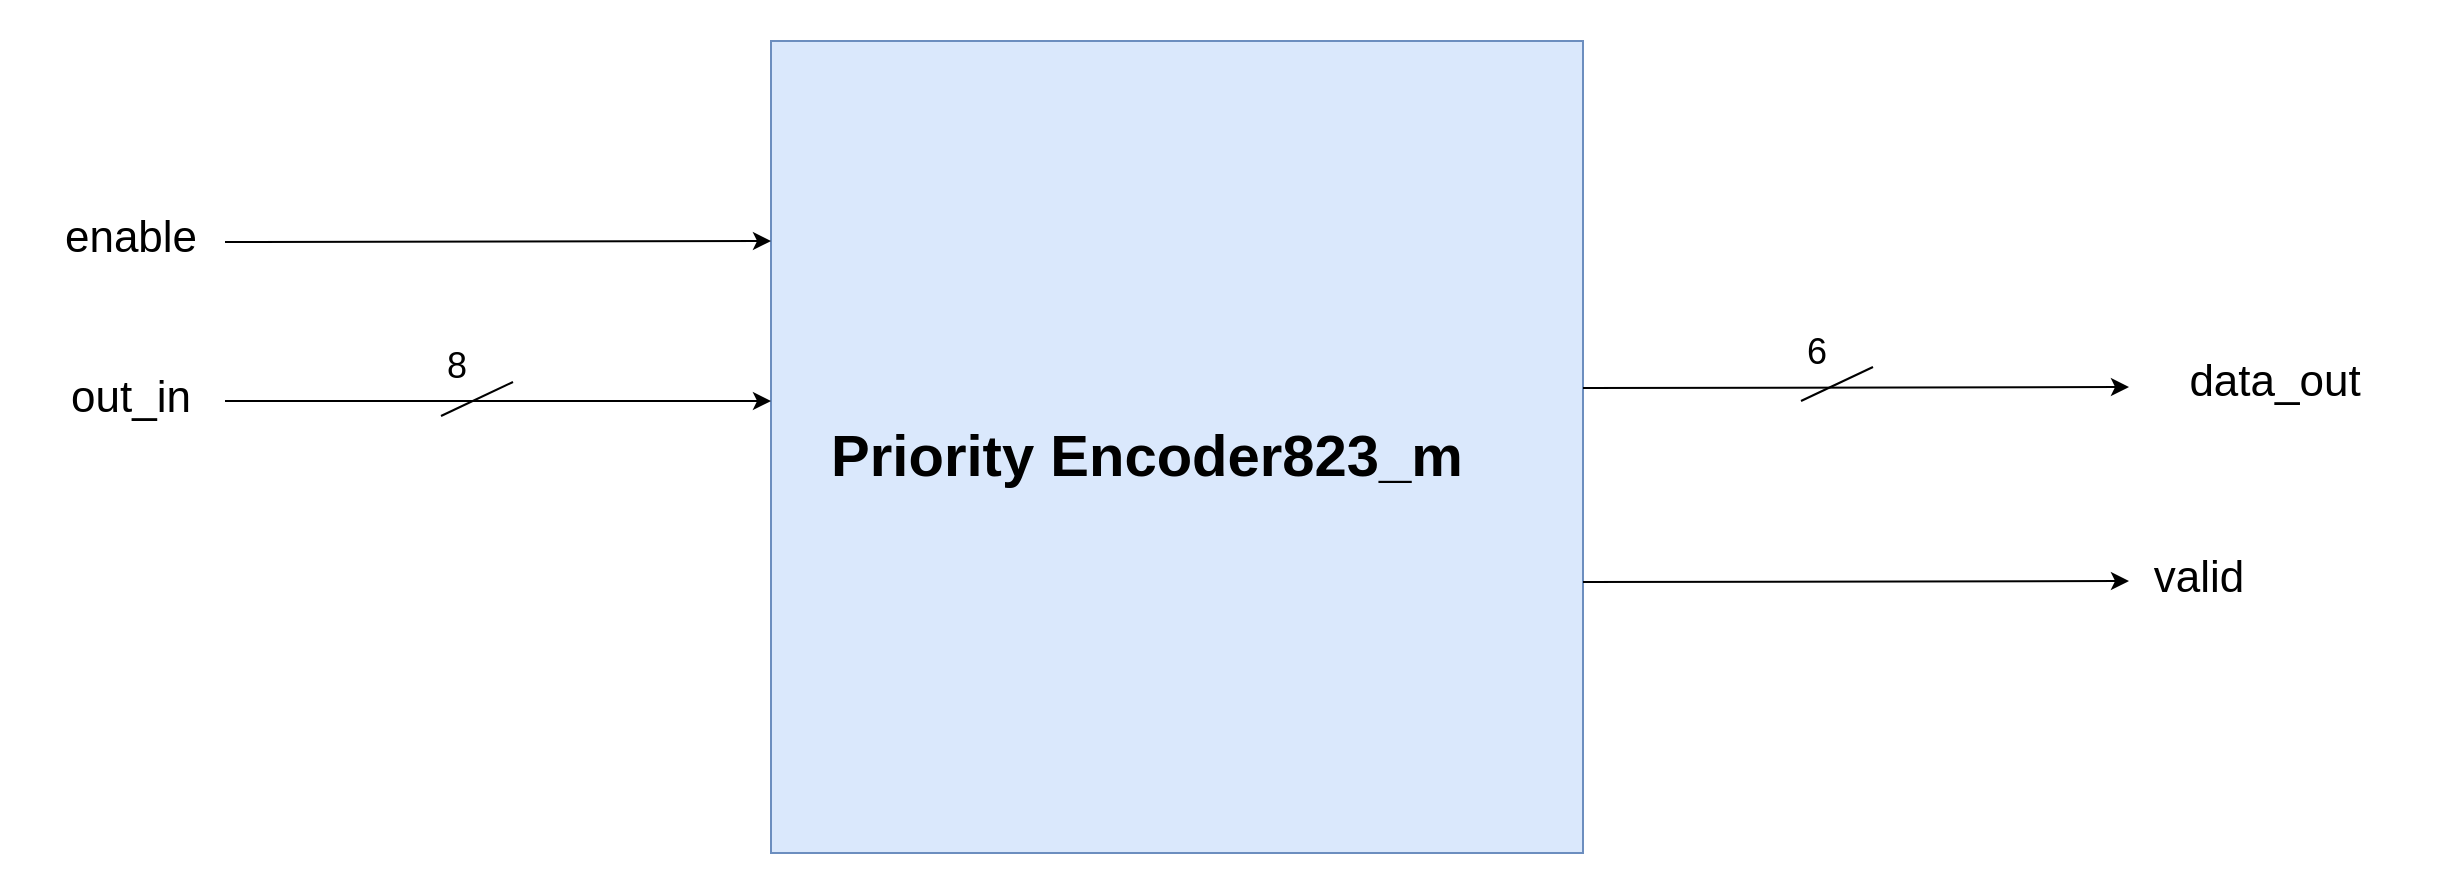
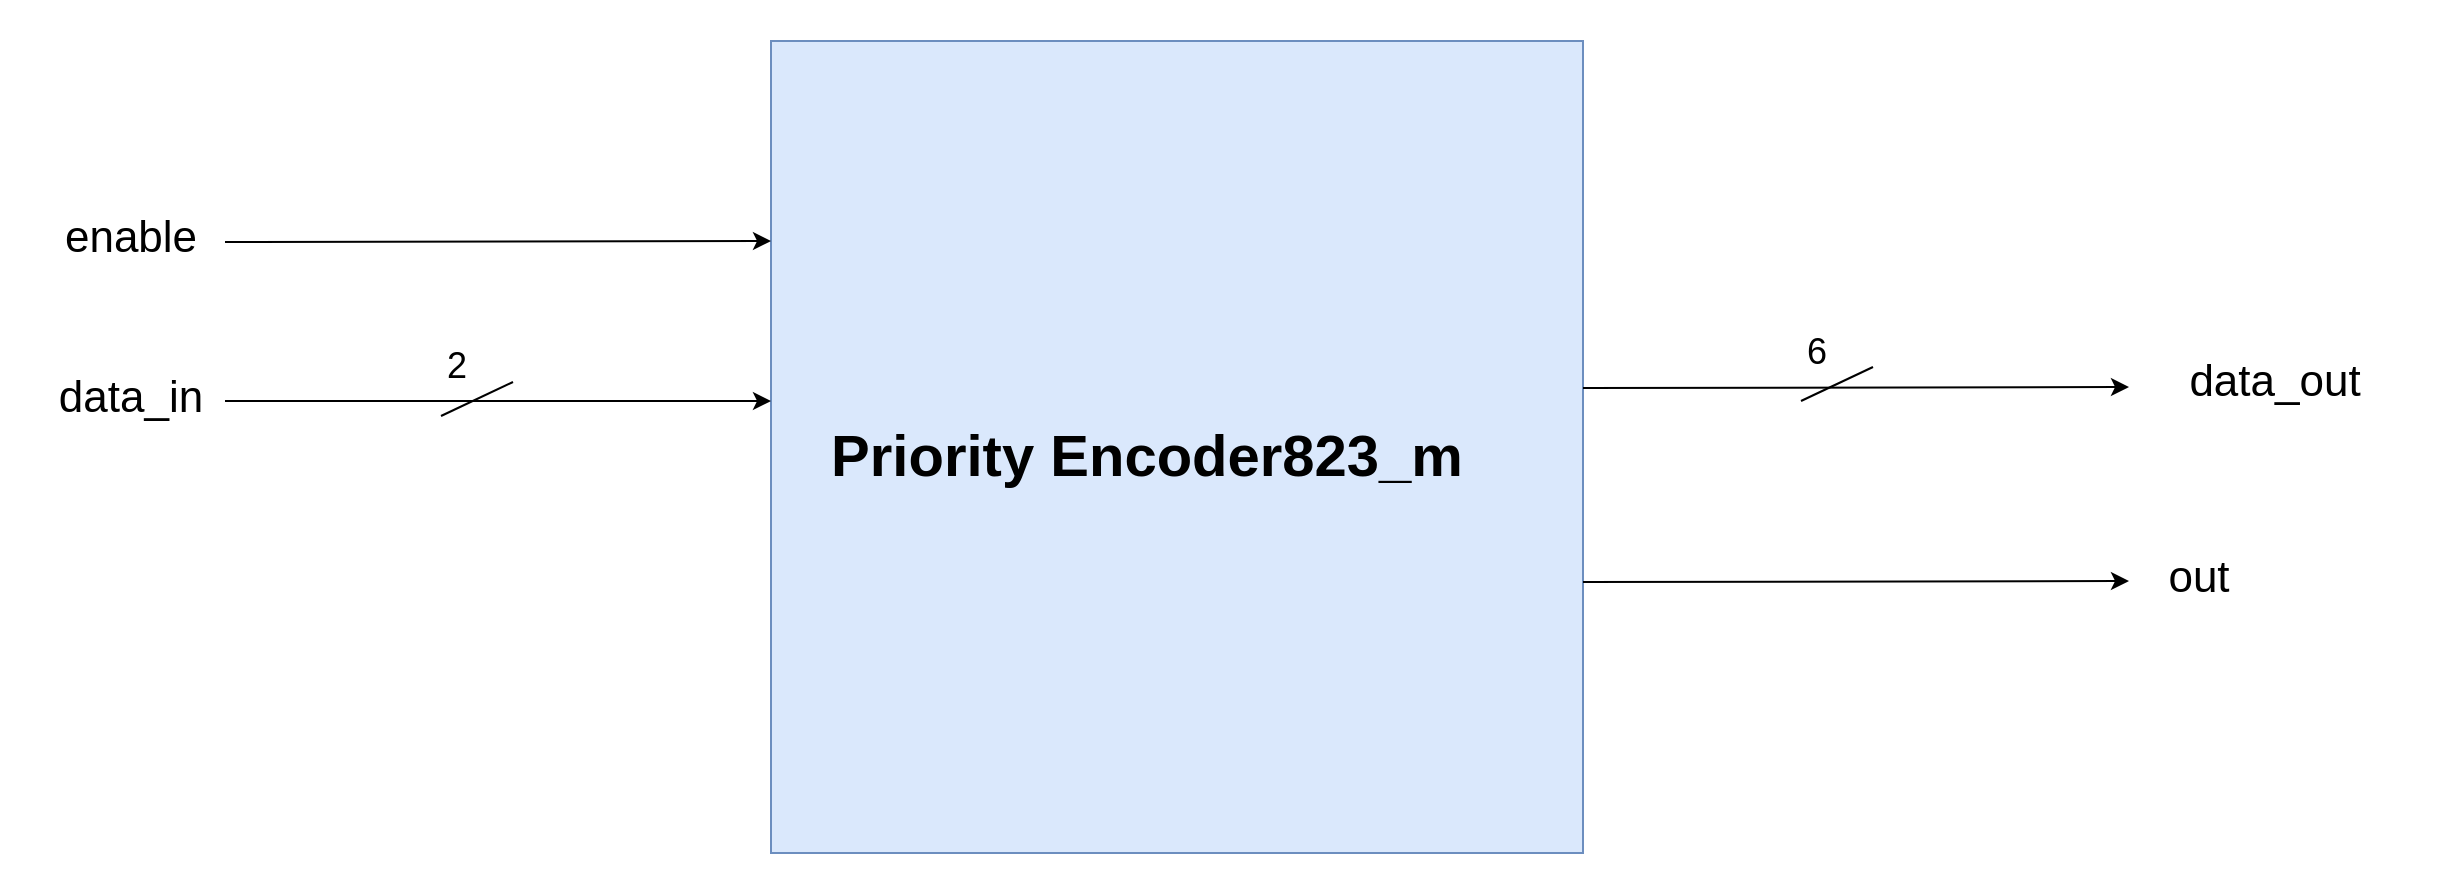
(458, 367) -> (458, 367)
(132, 399) -> (132, 399)
(2200, 579) -> (2200, 579)
